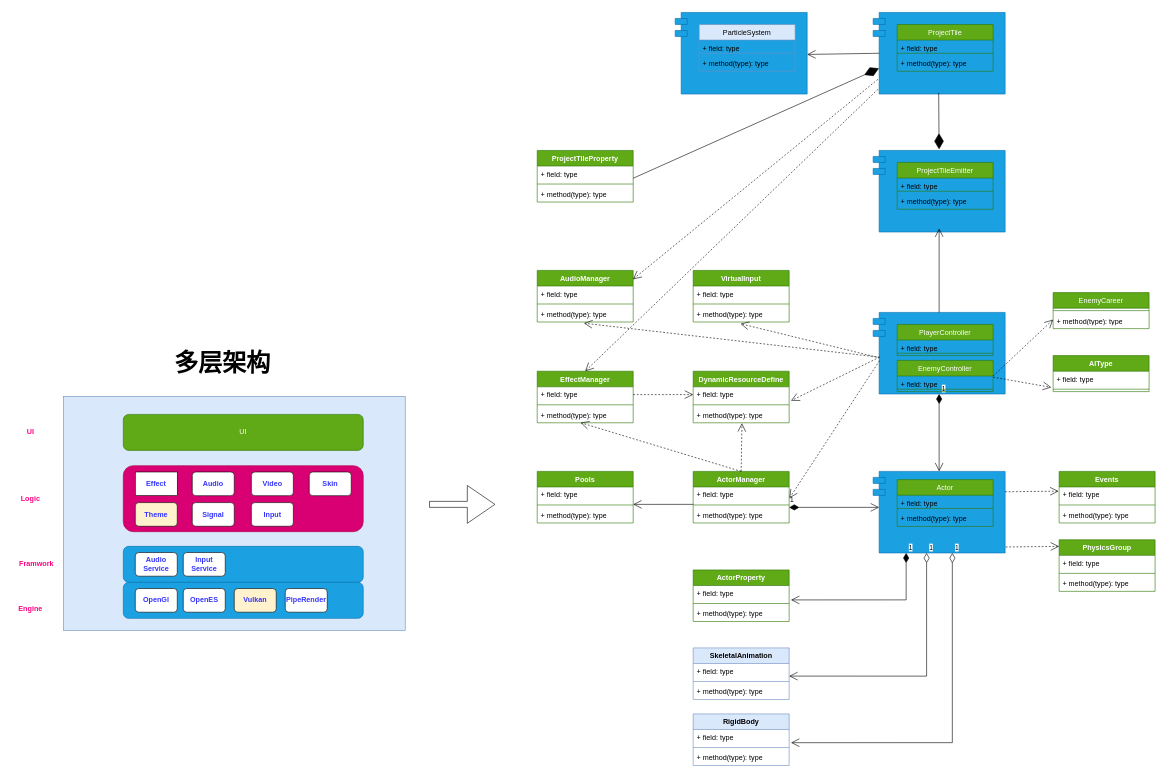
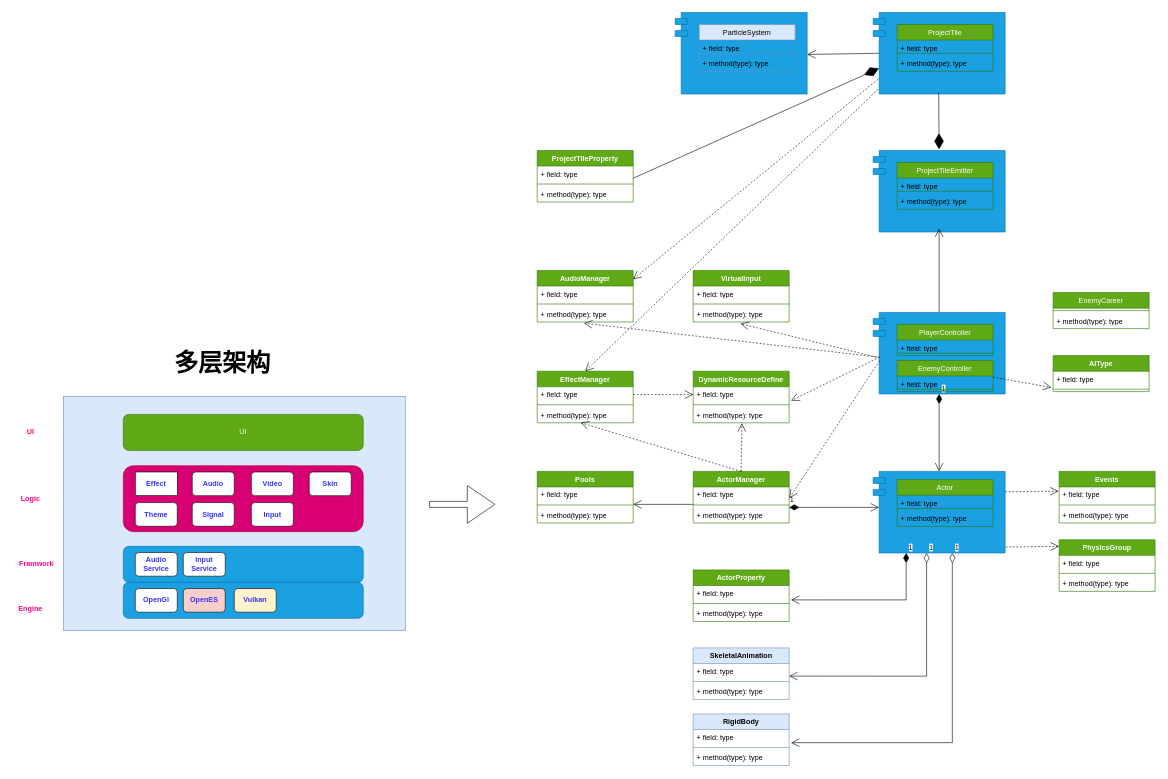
(1023, 348) -> none
(156, 514) -> (156, 514)
(204, 600) -> (204, 600)
(306, 600) -> none
